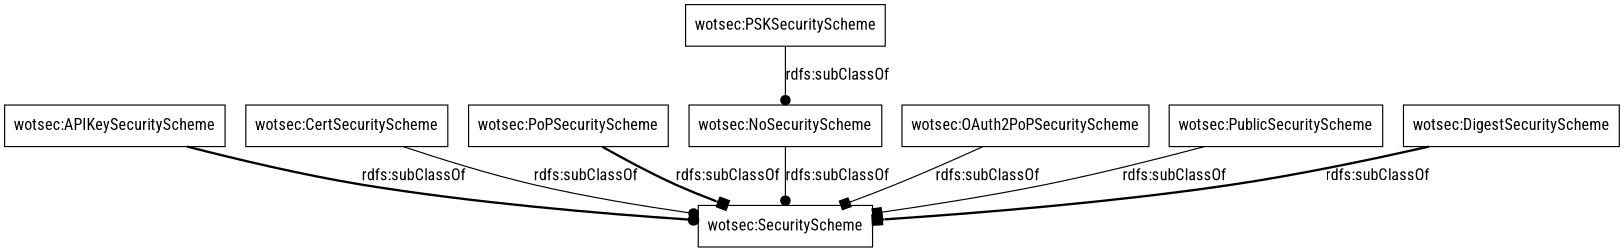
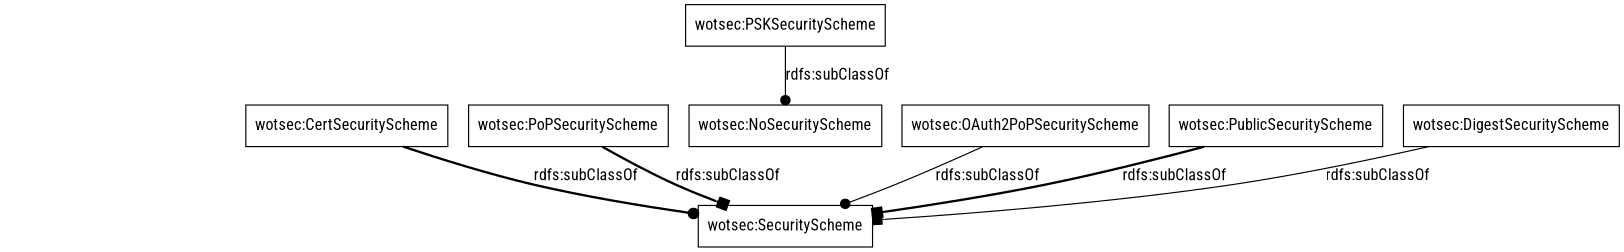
(115, 126) -> none
(785, 171) -> none
(917, 176) -> (917, 176)
(1045, 185) -> (1045, 185)
(544, 187) -> (544, 187)
(1158, 194) -> (1158, 194)
